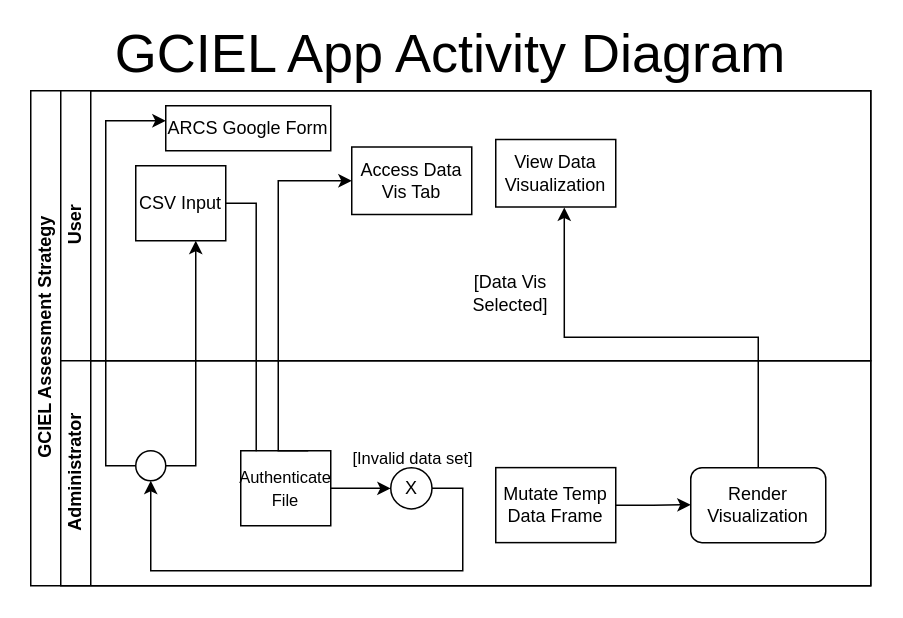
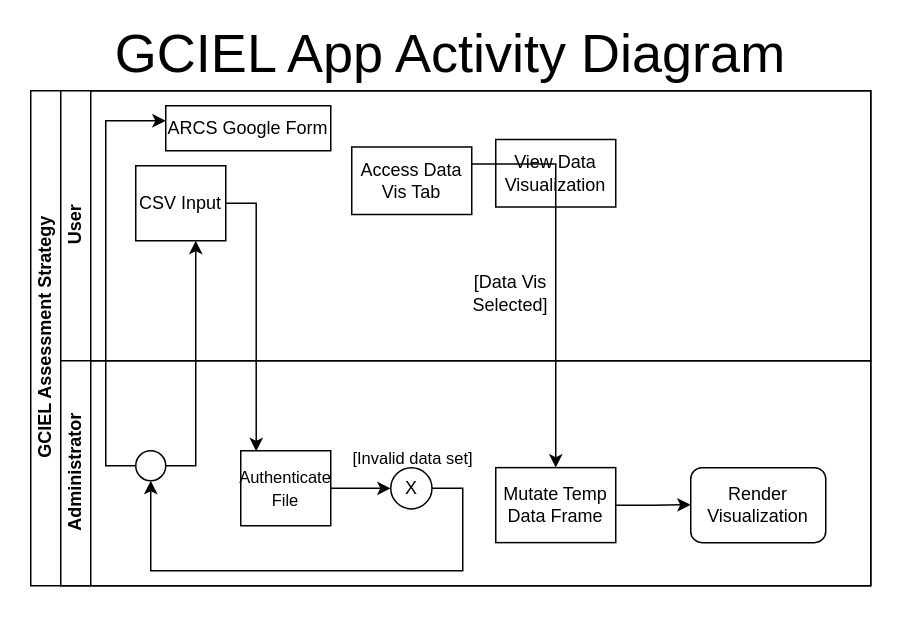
none -> (556, 269)
(278, 286) -> none
(667, 337) -> none
(256, 444) -> (256, 440)
